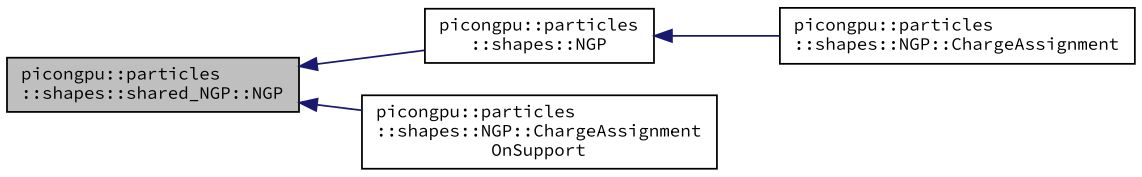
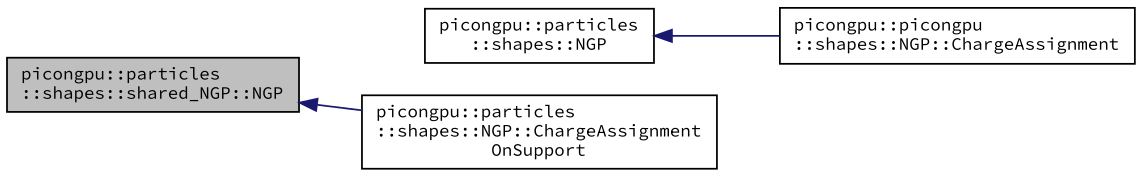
(957, 36) -> (957, 36)
(371, 57) -> none
